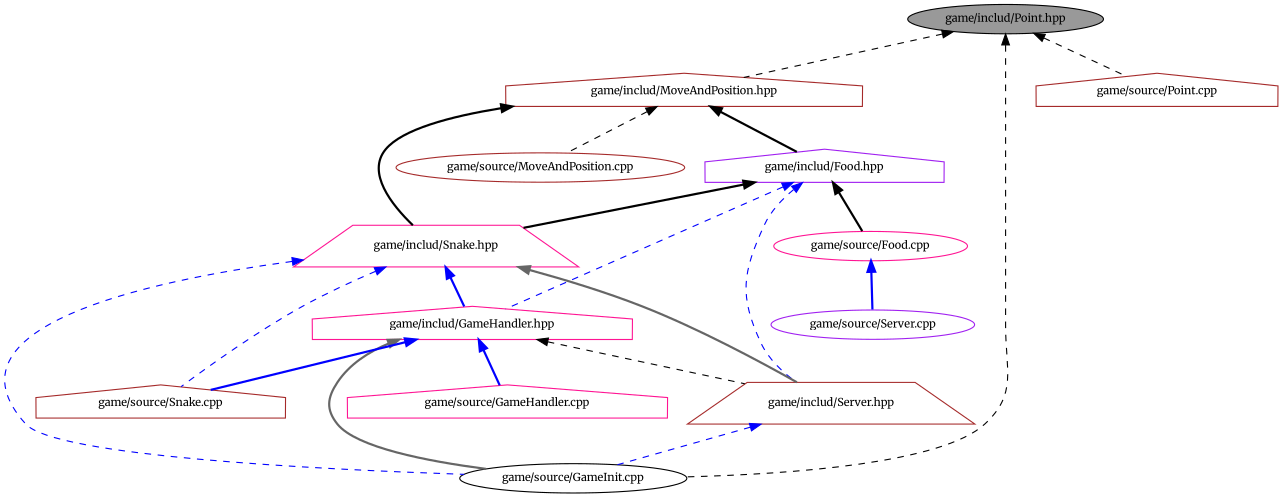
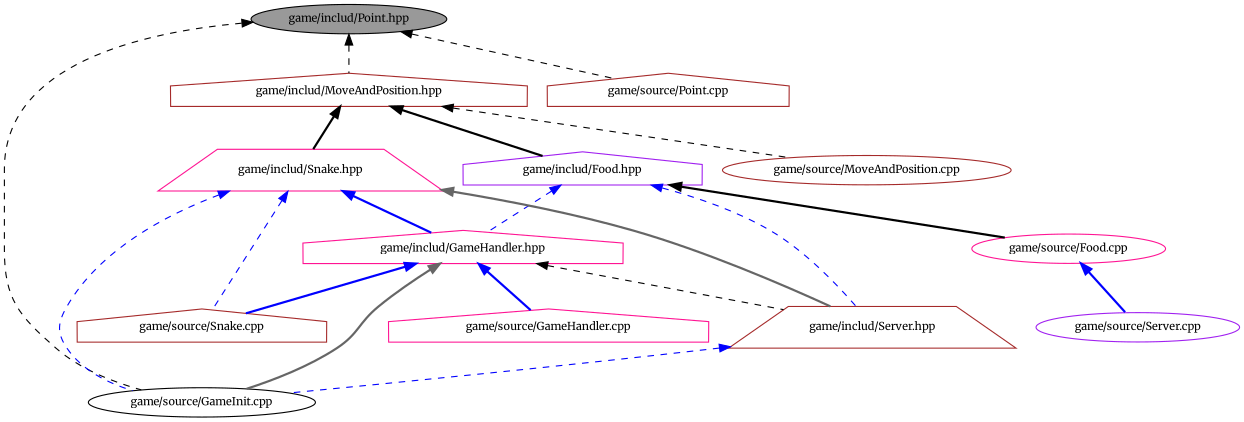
(634, 206) -> none
